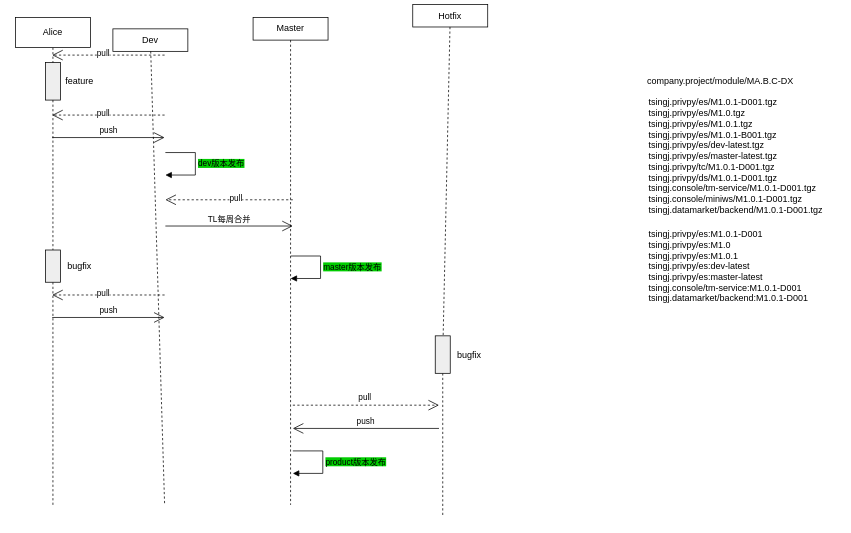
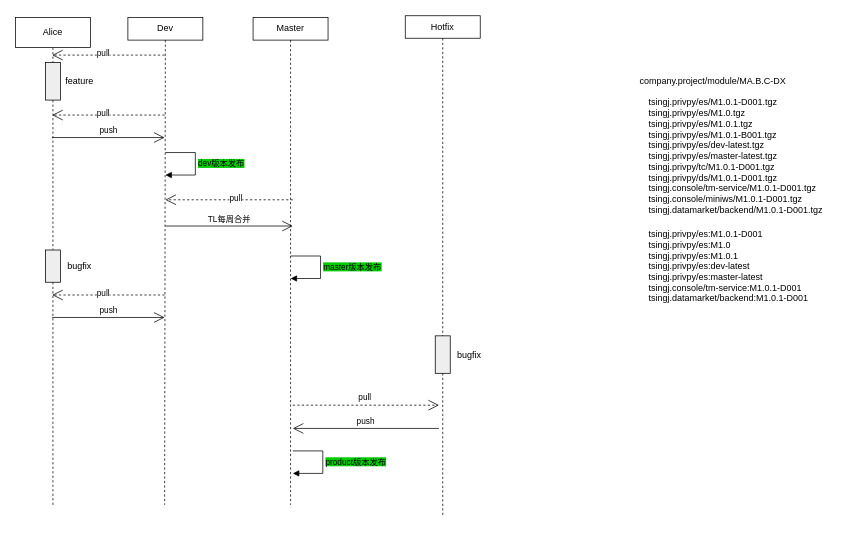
(450, 16) -> (443, 27)
(150, 40) -> (165, 29)
(720, 81) -> (713, 81)
